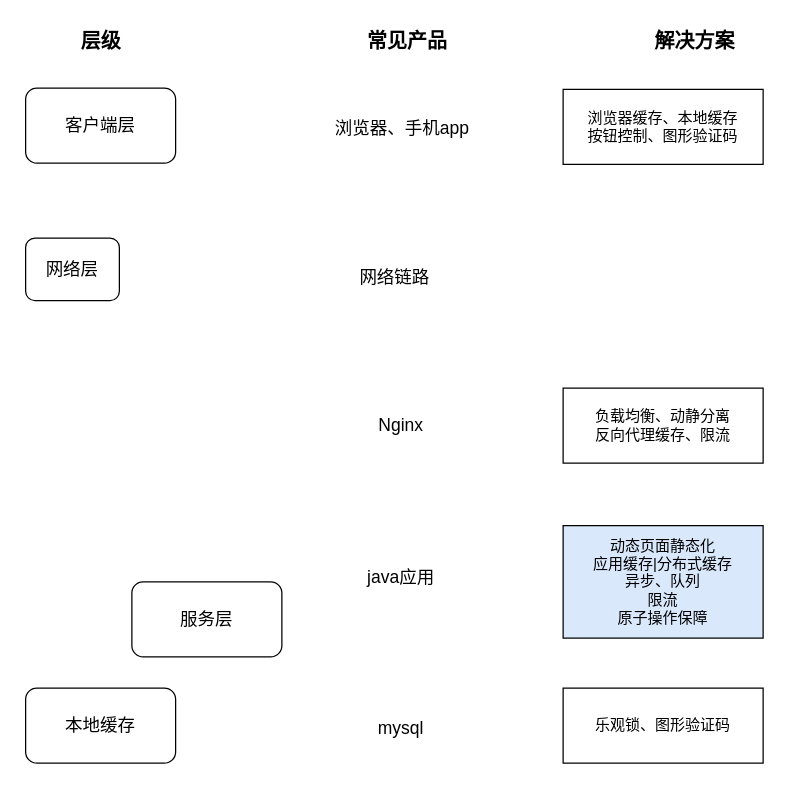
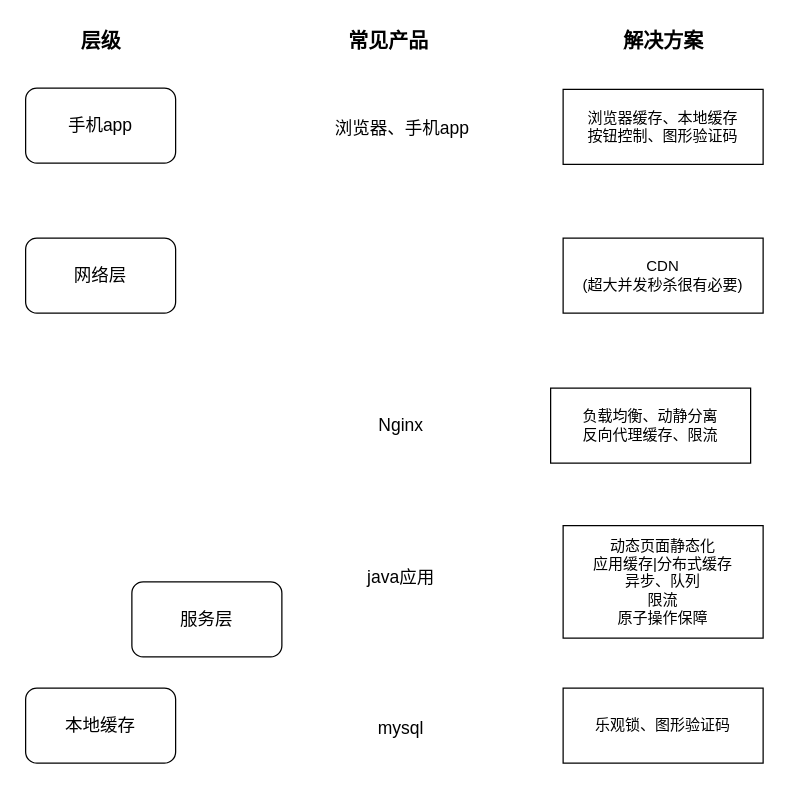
(407, 38) -> (388, 38)
(694, 38) -> (663, 38)
(101, 126) -> (101, 126)
(73, 269) -> (101, 276)
(394, 276) -> none
none -> (663, 276)
(663, 426) -> (651, 426)
(663, 582) -> (663, 582)
